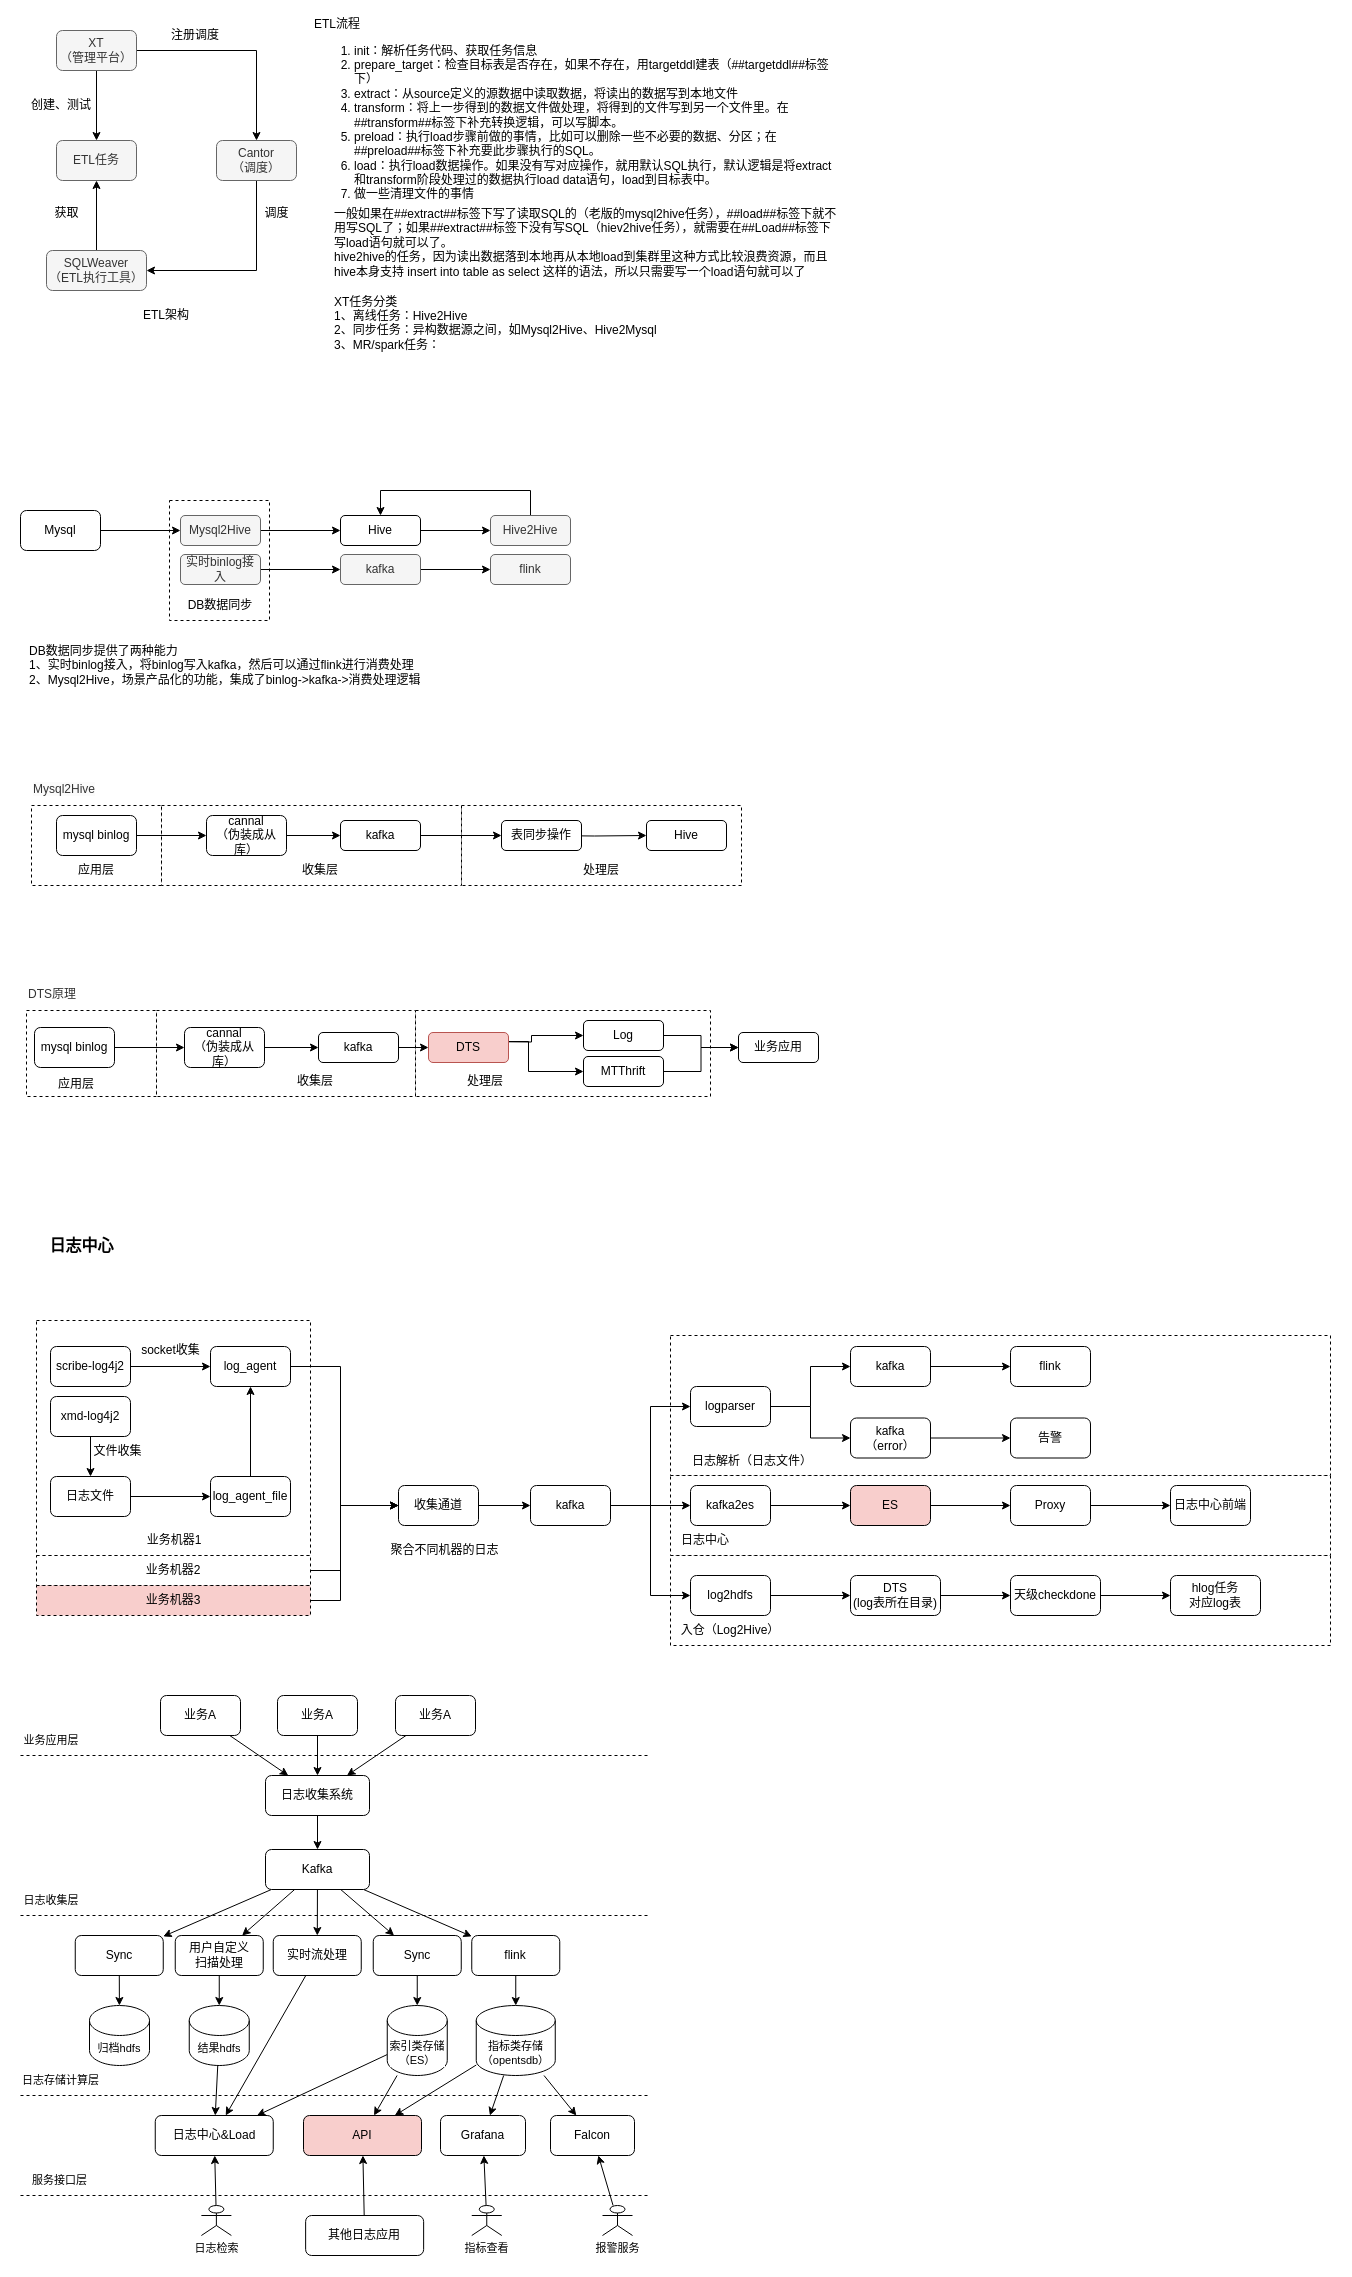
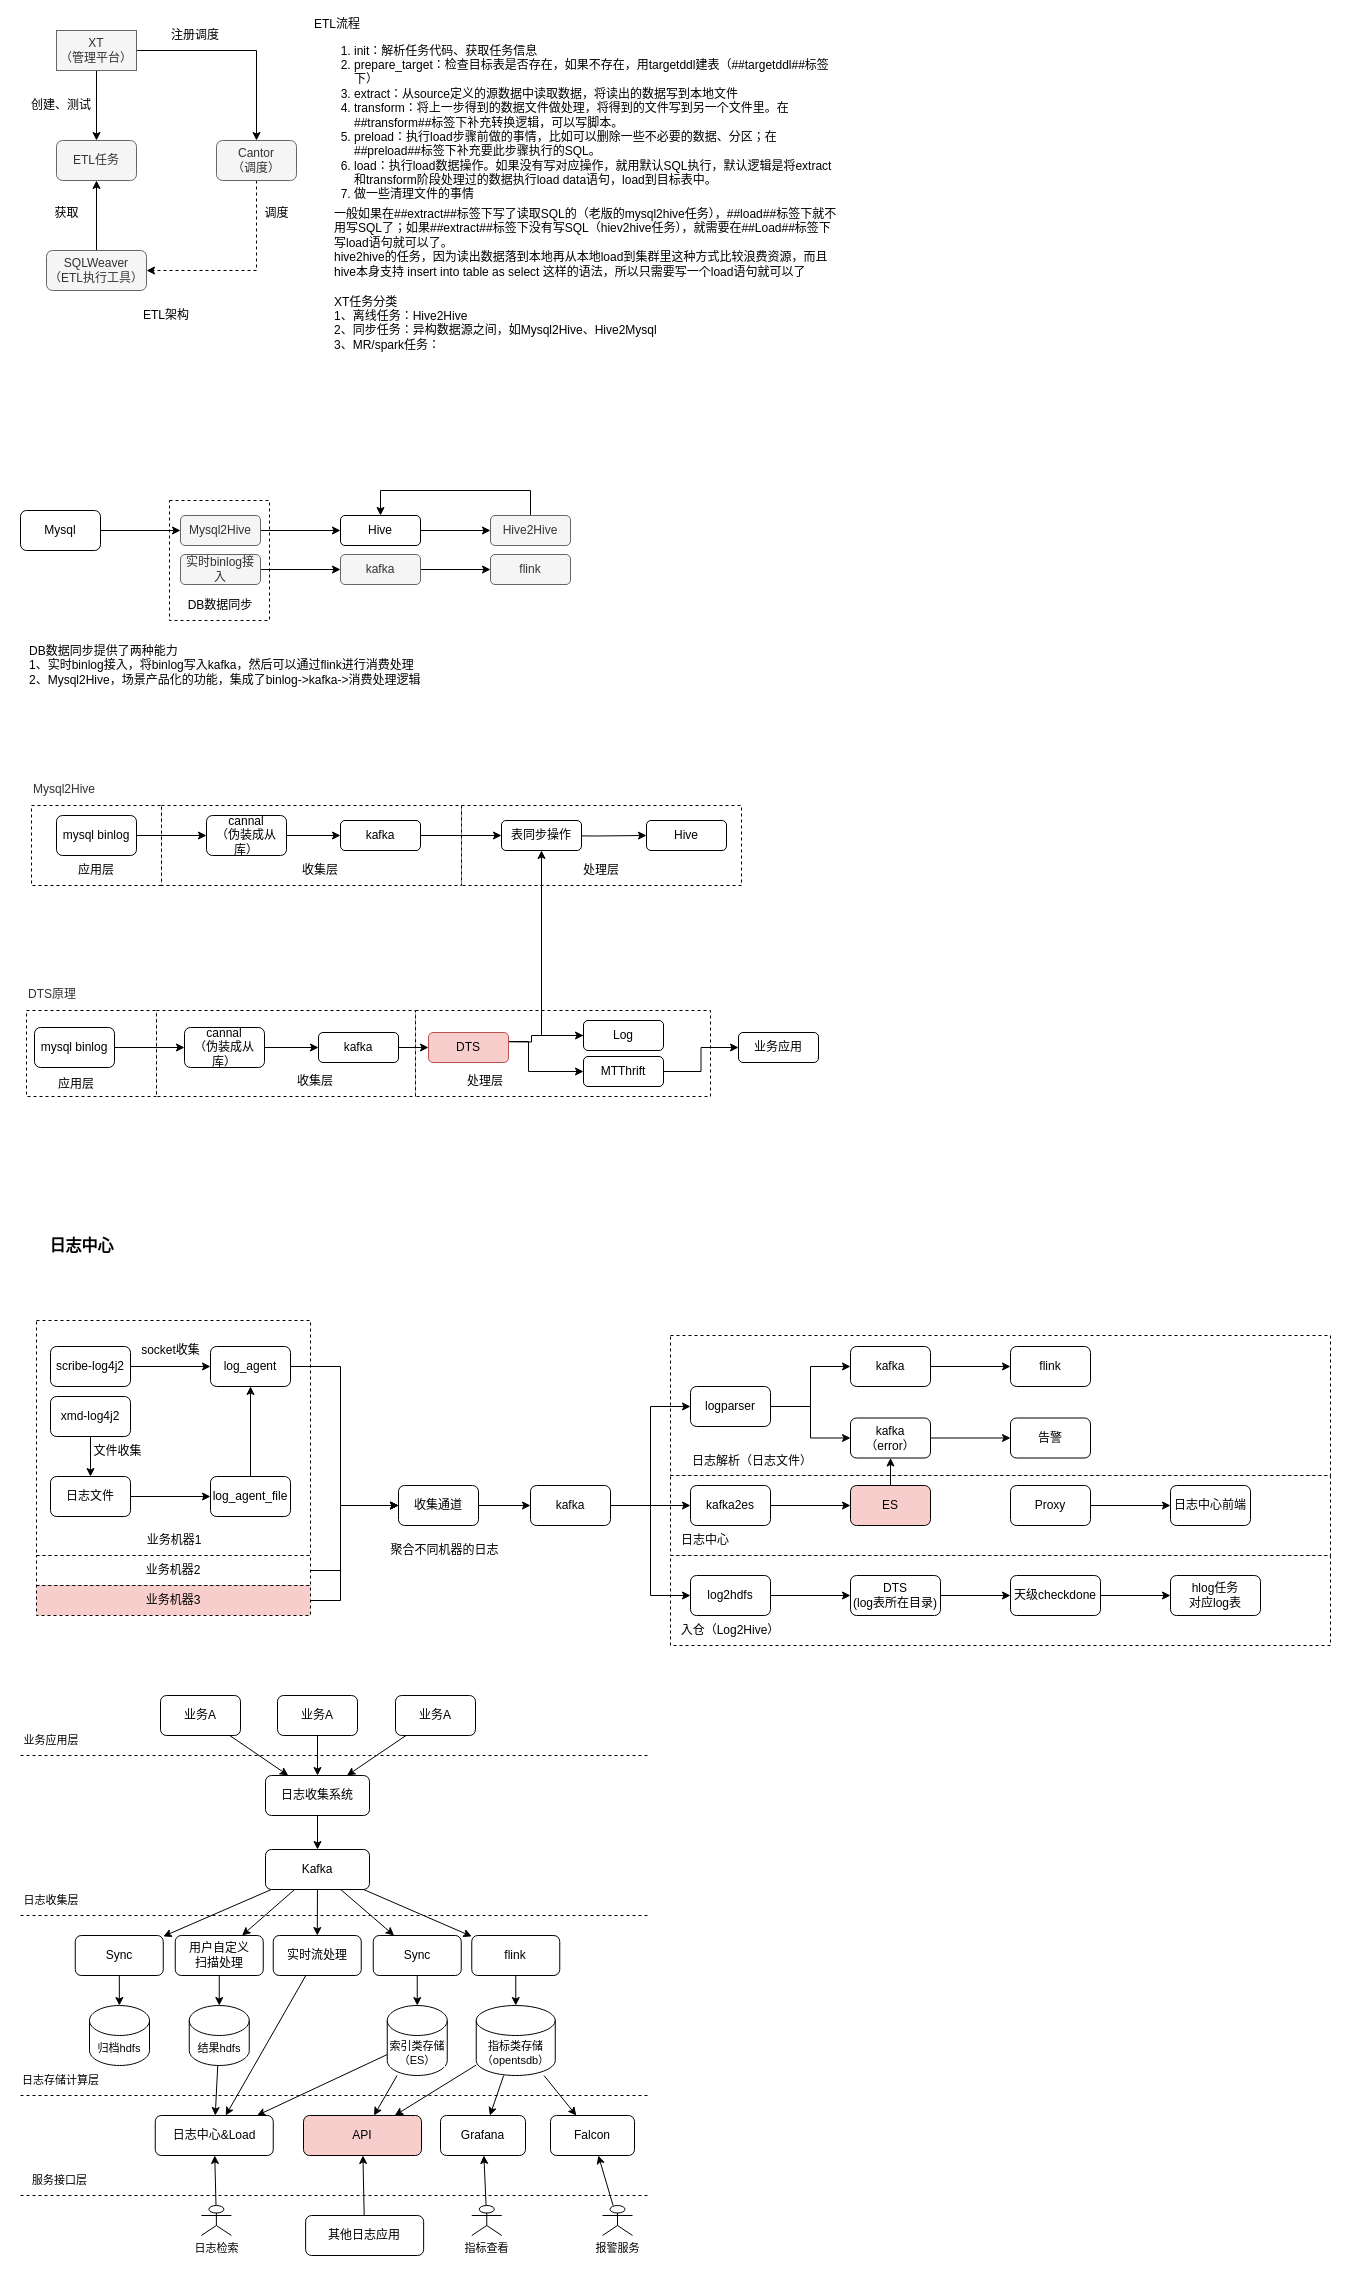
(97, 51) -> (97, 51)
(249, 271) -> (249, 271)
(687, 1036) -> (542, 945)
(967, 1506) -> (891, 1468)
